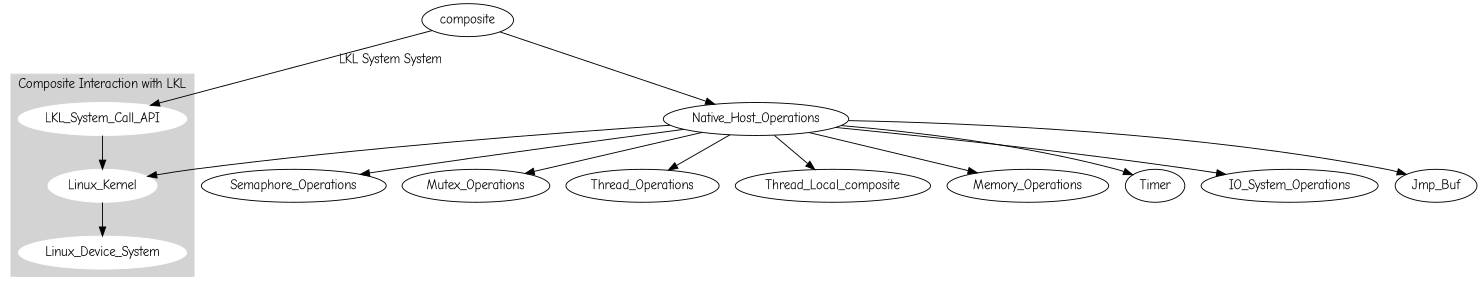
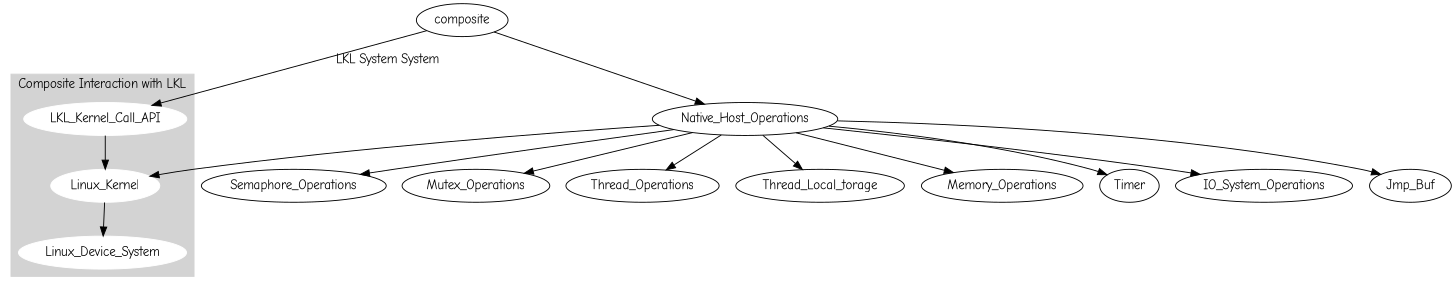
(103, 119) -> (105, 119)
(833, 186) -> (820, 186)
